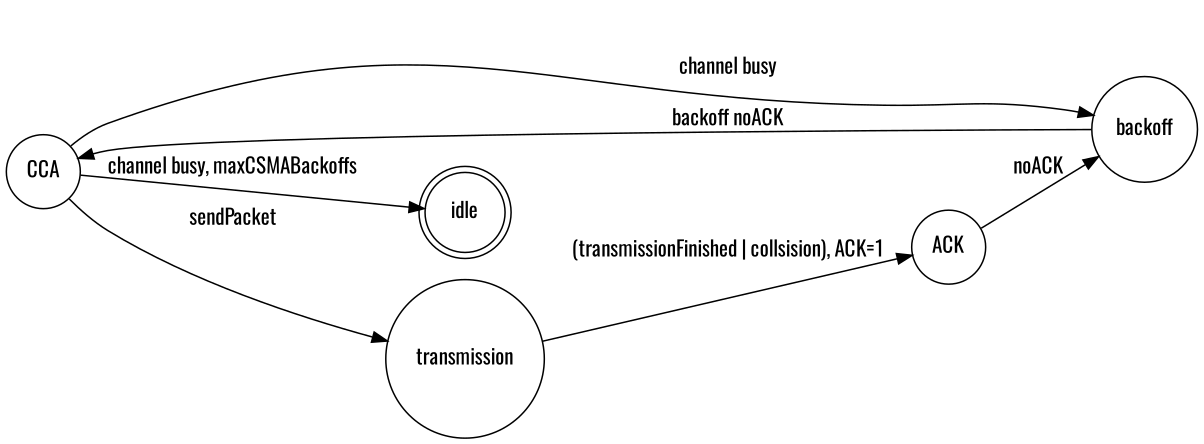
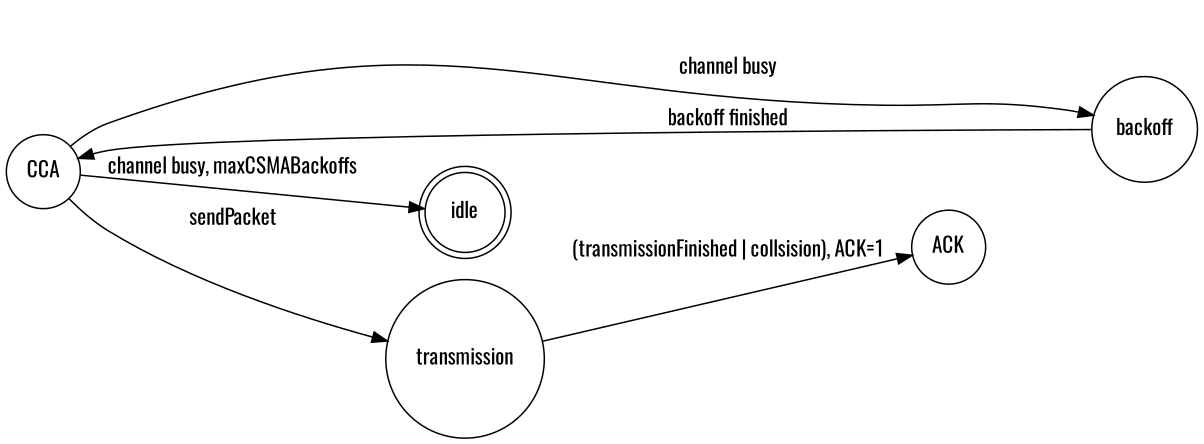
(728, 120) -> (728, 120)
(1033, 196) -> none
